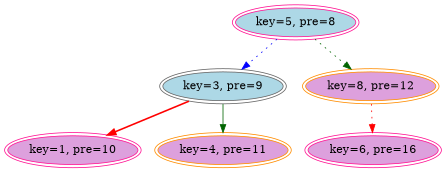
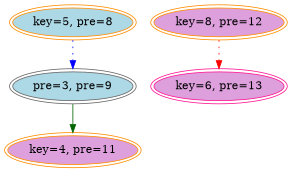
(296, 22) -> (73, 22)
(330, 52) -> none
(223, 86) -> (73, 86)
(73, 150) -> none
(373, 150) -> (219, 86)
